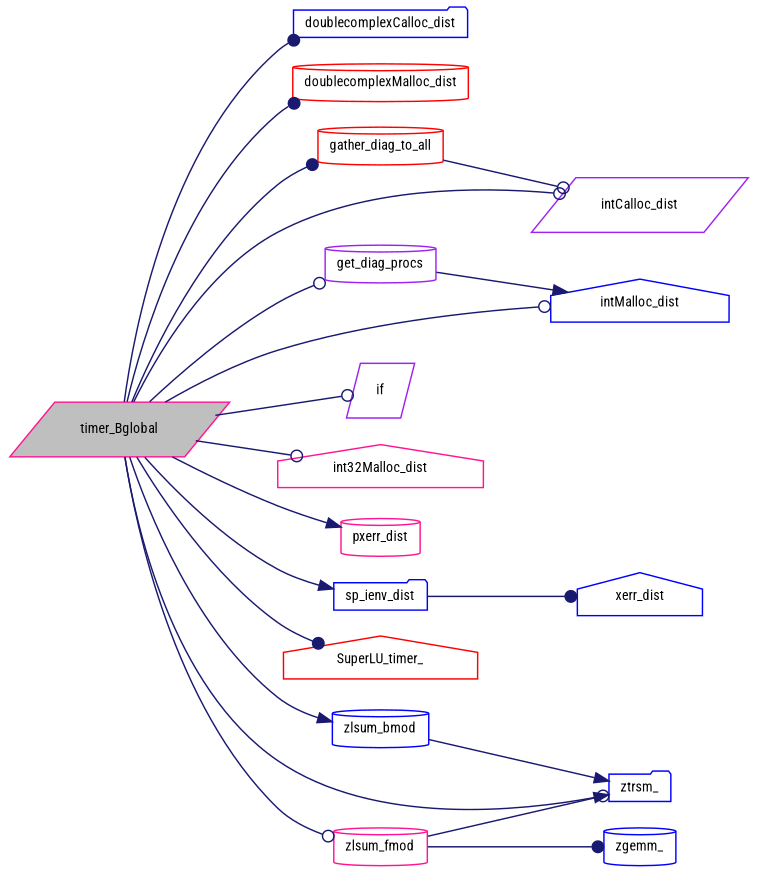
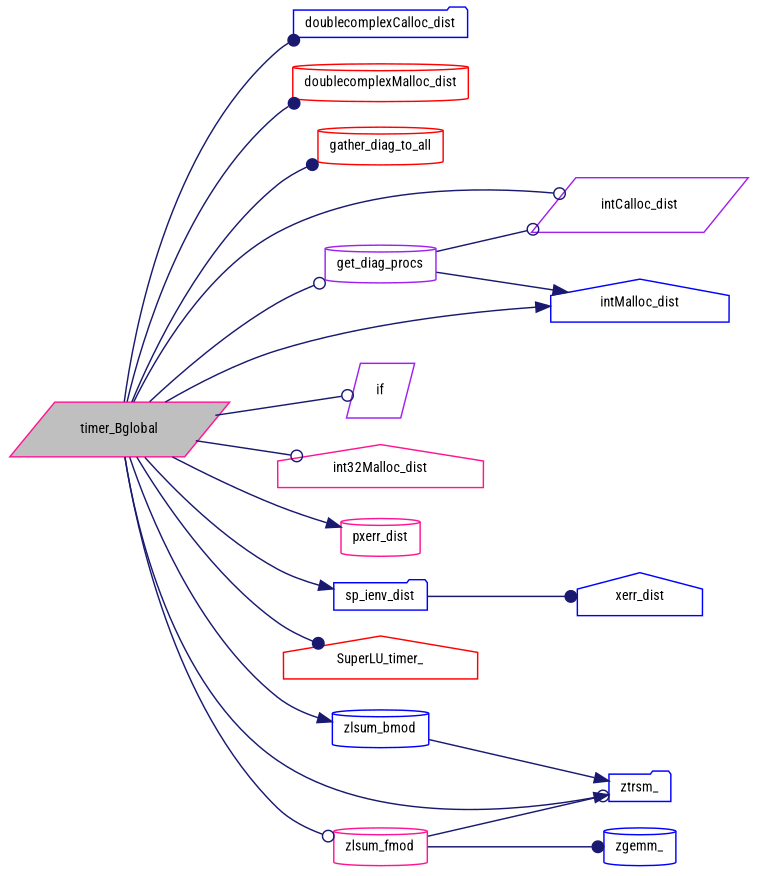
(501, 173) -> (482, 241)
(346, 333) -> (346, 333)
